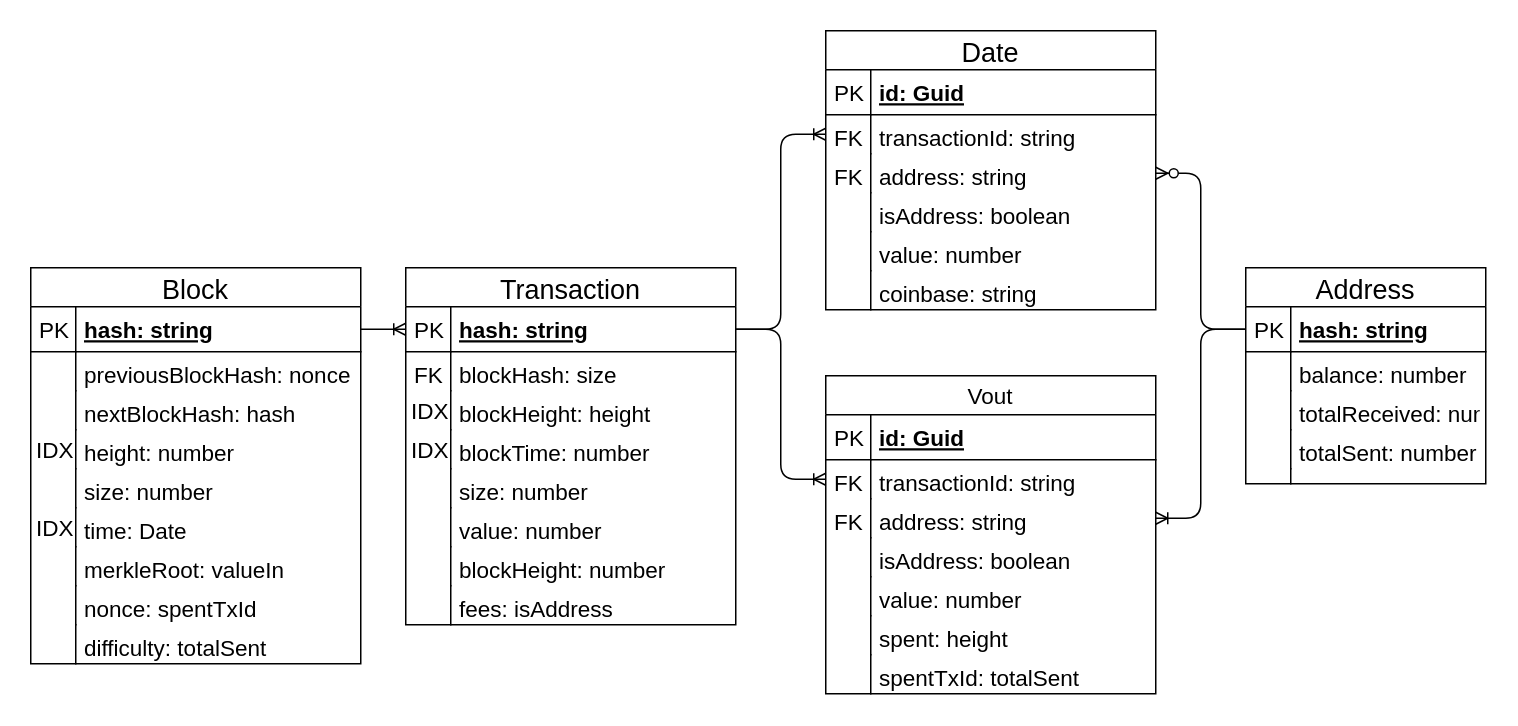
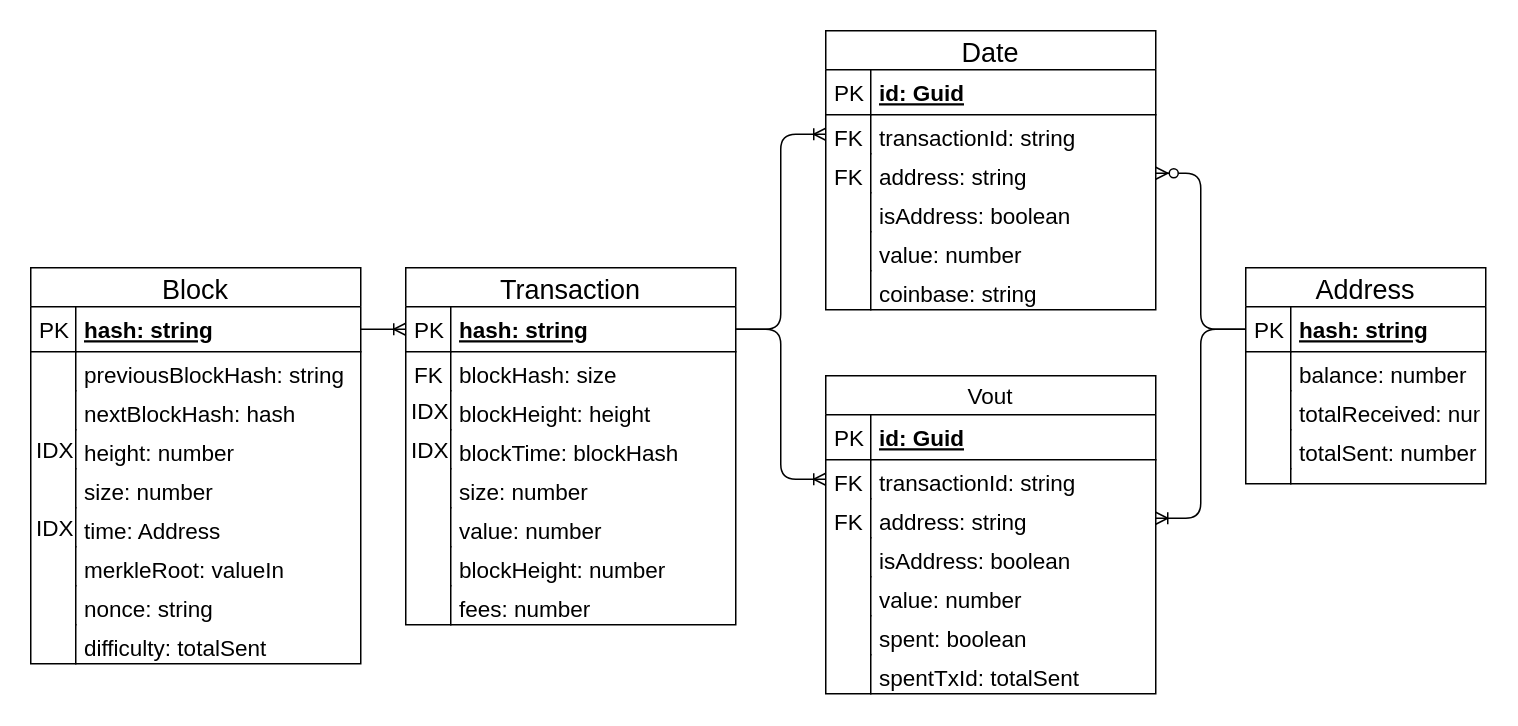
(224, 375) -> (227, 375)
(554, 453) -> (570, 453)
(138, 531) -> (157, 531)
(179, 609) -> (157, 609)
(545, 609) -> (529, 609)
(952, 639) -> (958, 639)
